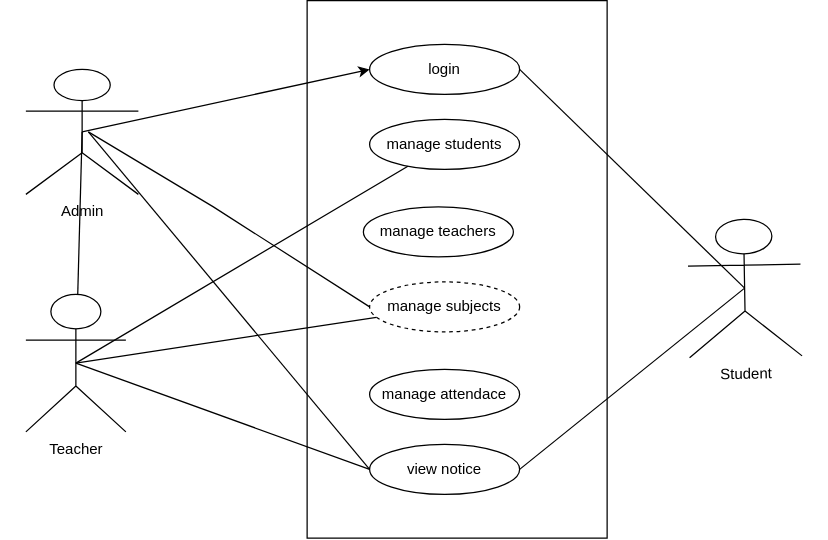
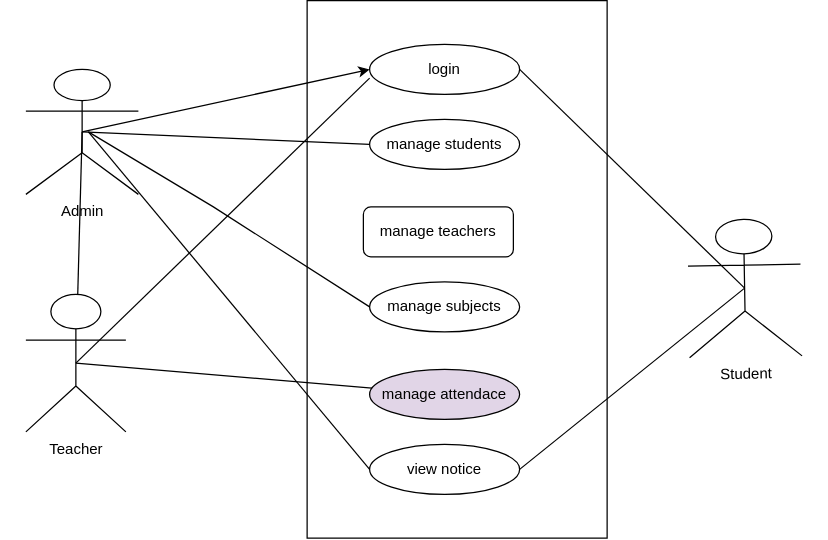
none -> (240, 139)
(438, 232) -> (438, 232)
(262, 252) -> (224, 220)
(444, 307) -> (444, 307)
(243, 338) -> (225, 376)
(444, 394) -> (444, 394)
(223, 417) -> none
